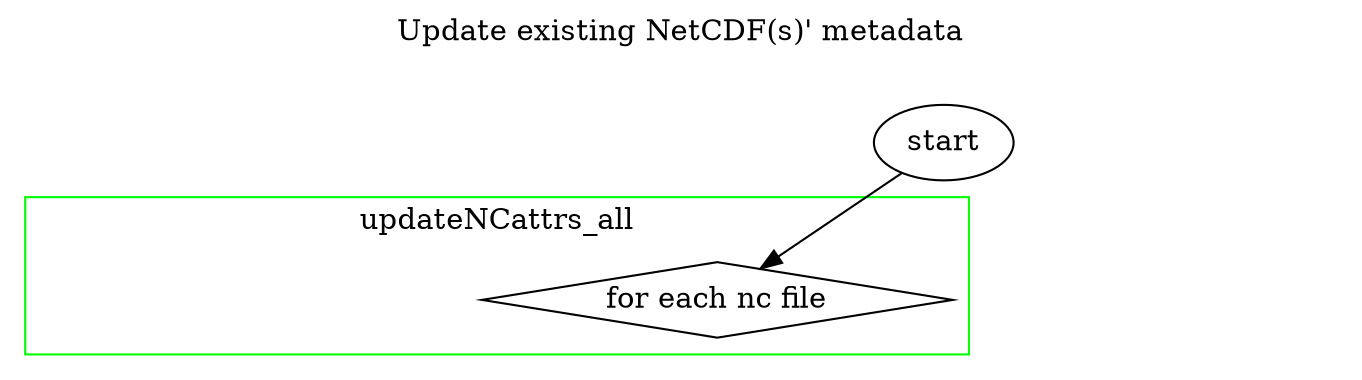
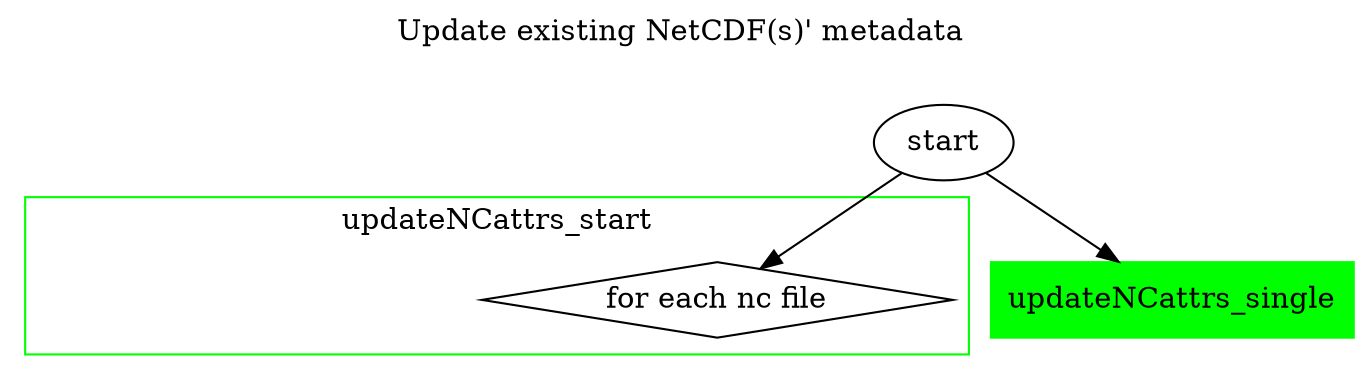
(497, 221) -> (497, 221)
none -> (1172, 300)
